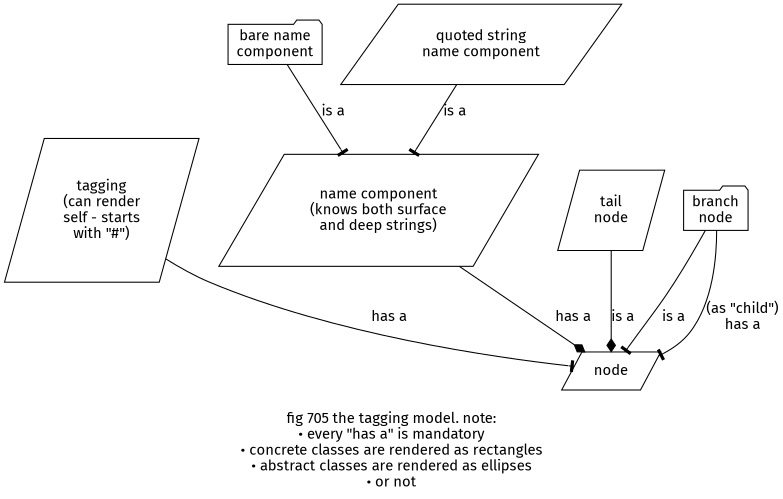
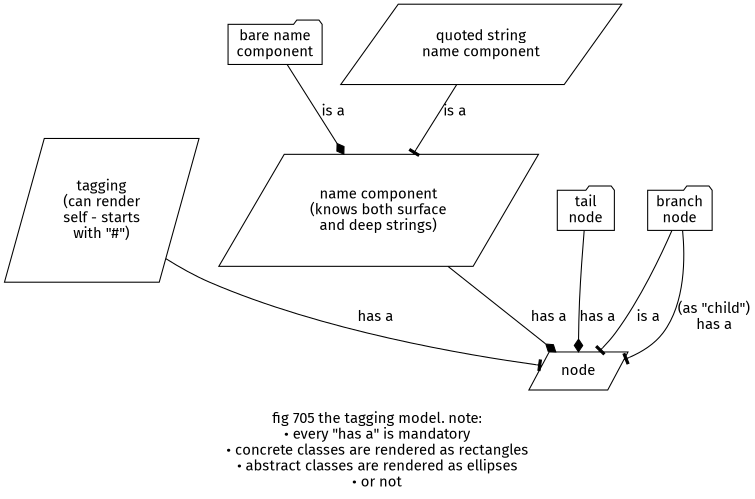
(314, 107) -> (312, 104)
(611, 210) -> (586, 210)
(623, 317) -> (597, 317)
